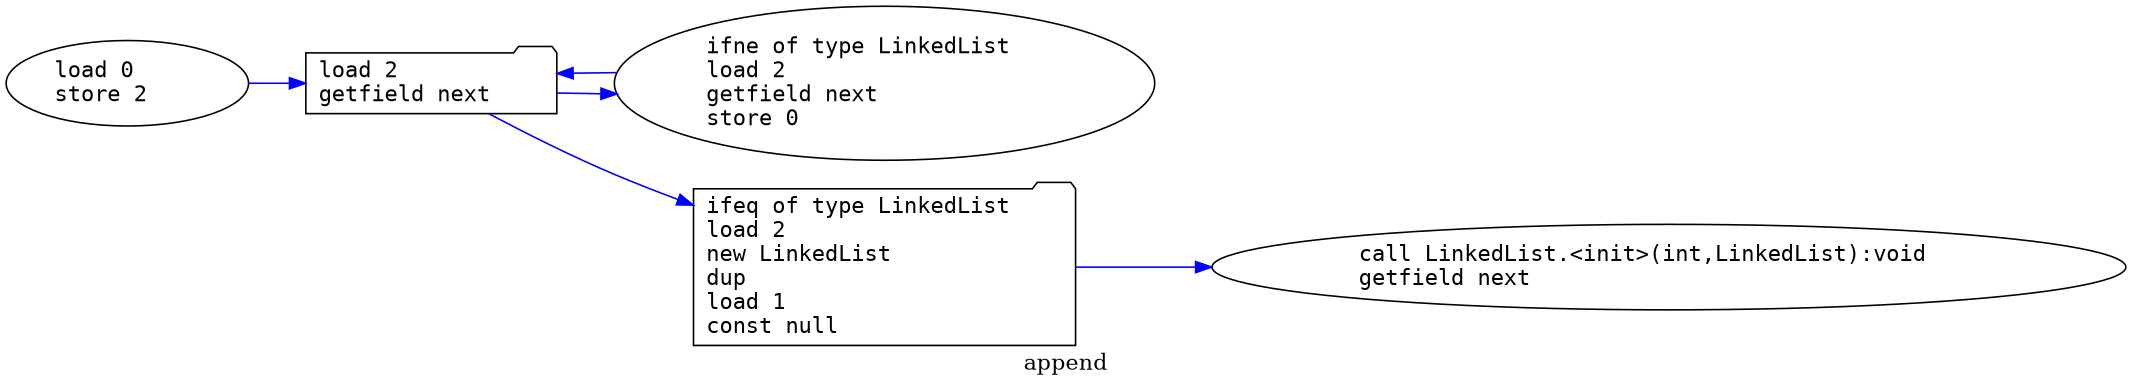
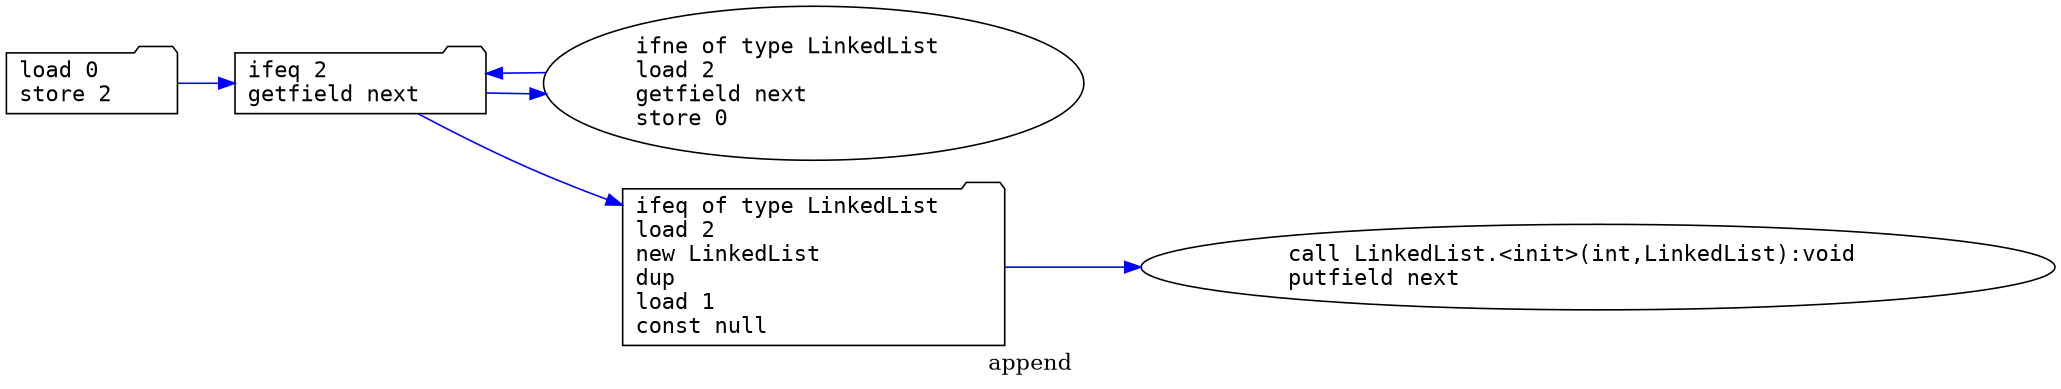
(127, 83) -> (92, 83)
(431, 83) -> (360, 83)
(1669, 267) -> (1598, 267)
